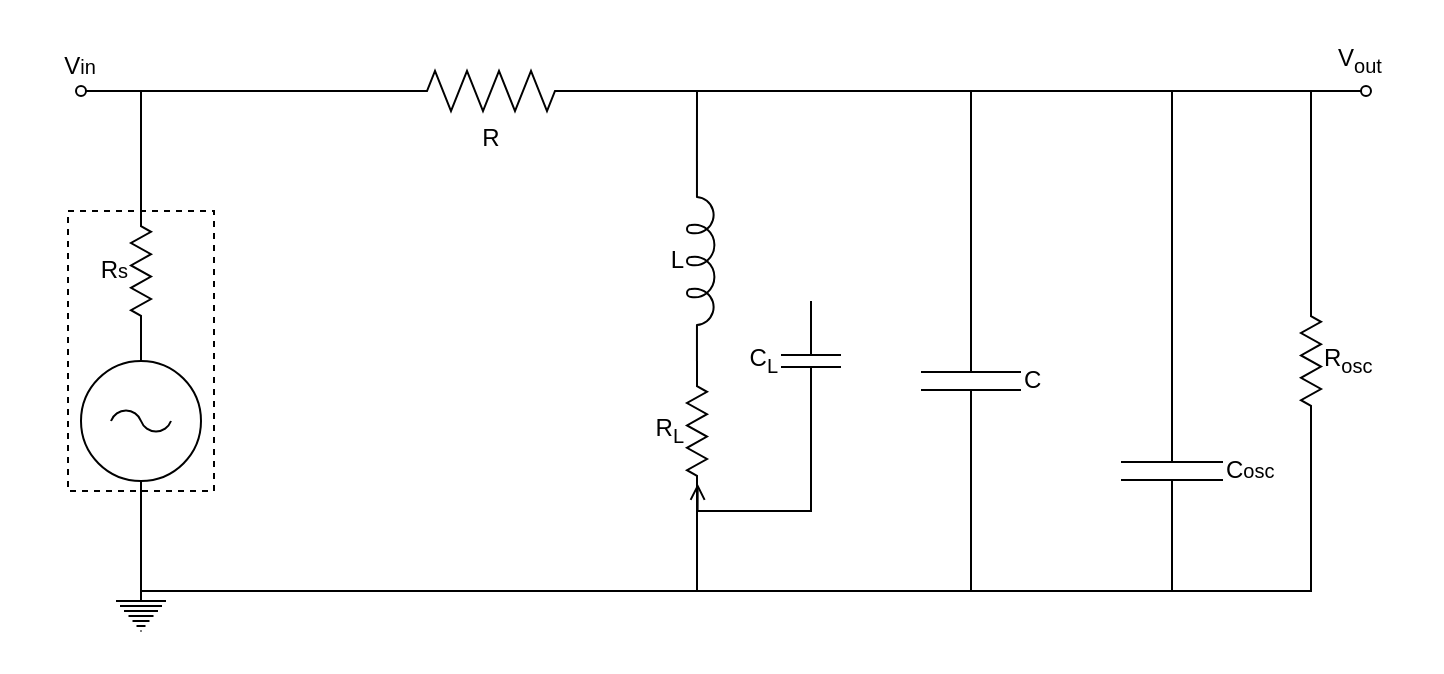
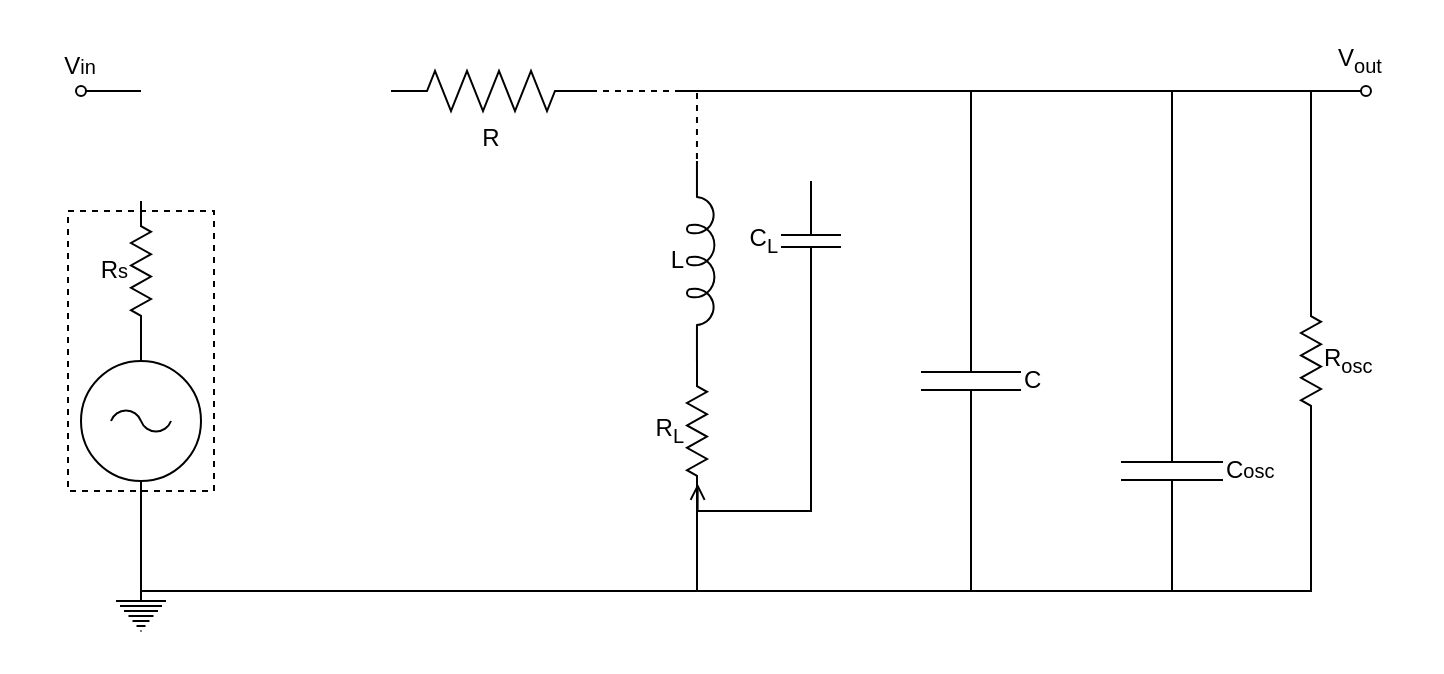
(210, 91) -> none
(635, 91) -> (635, 91)
(811, 361) -> (811, 241)
